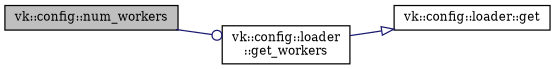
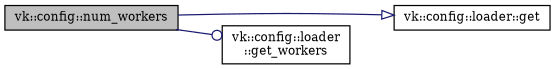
(366, 33) -> (280, 14)
